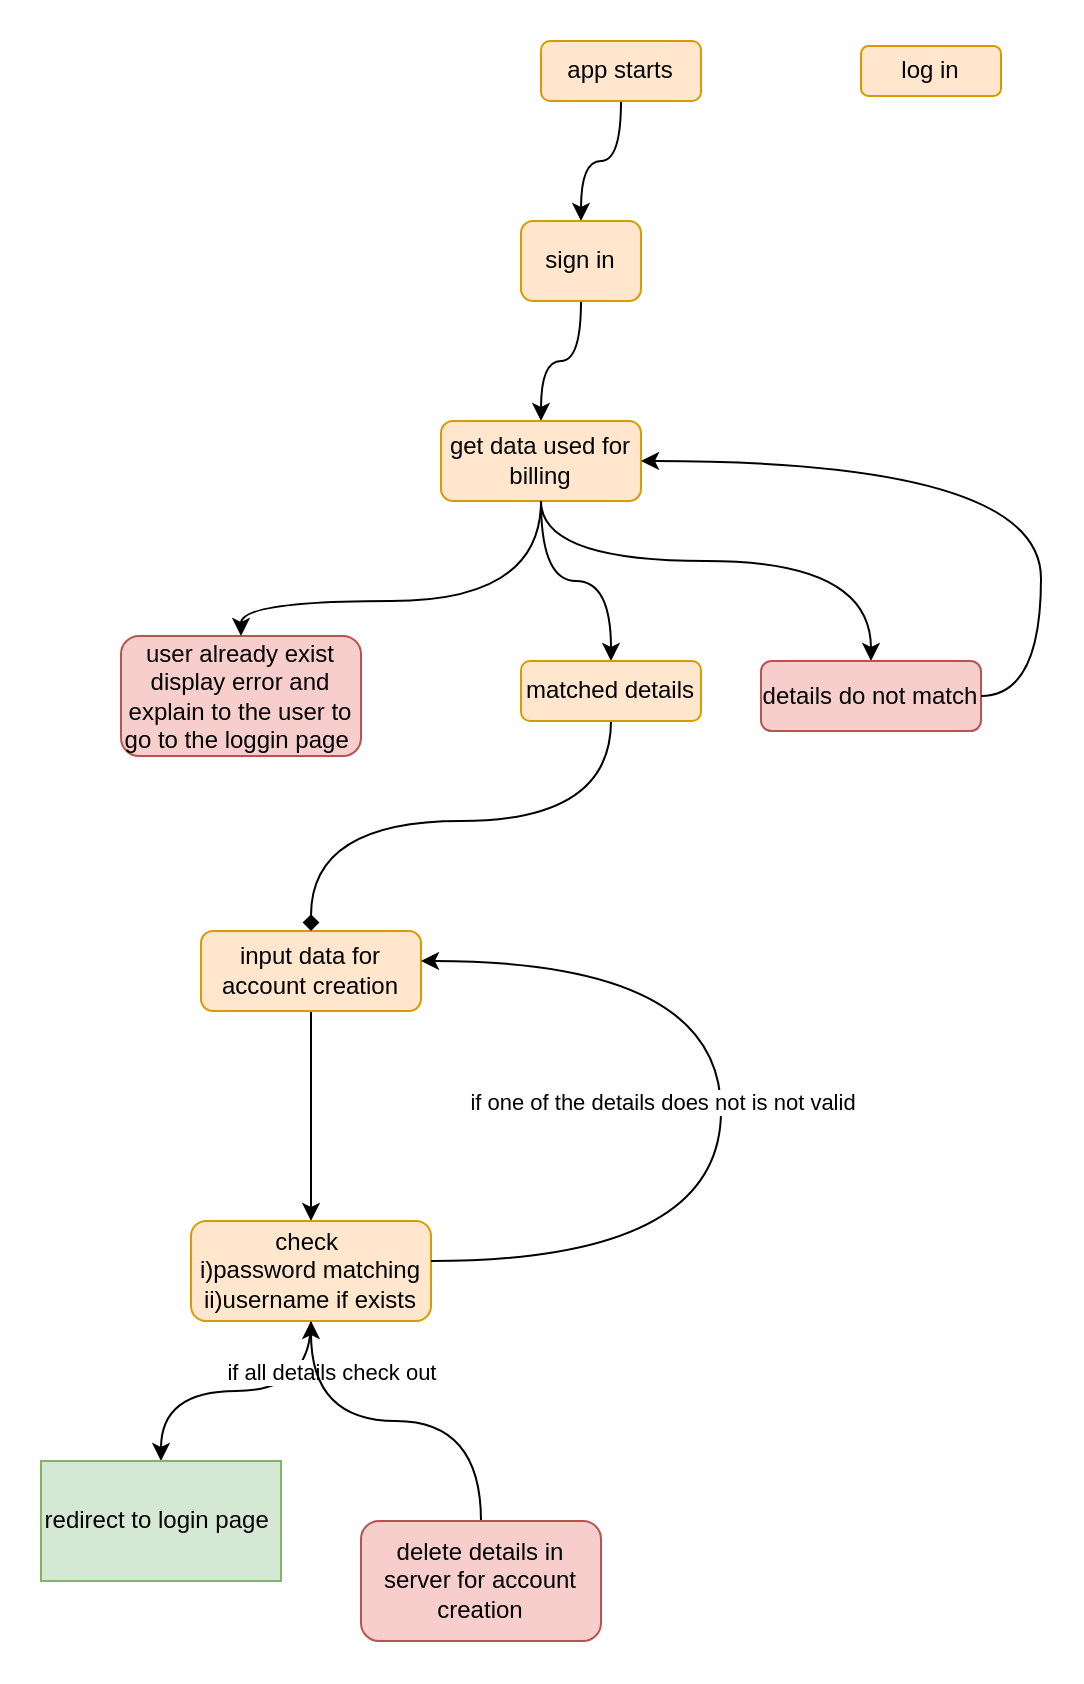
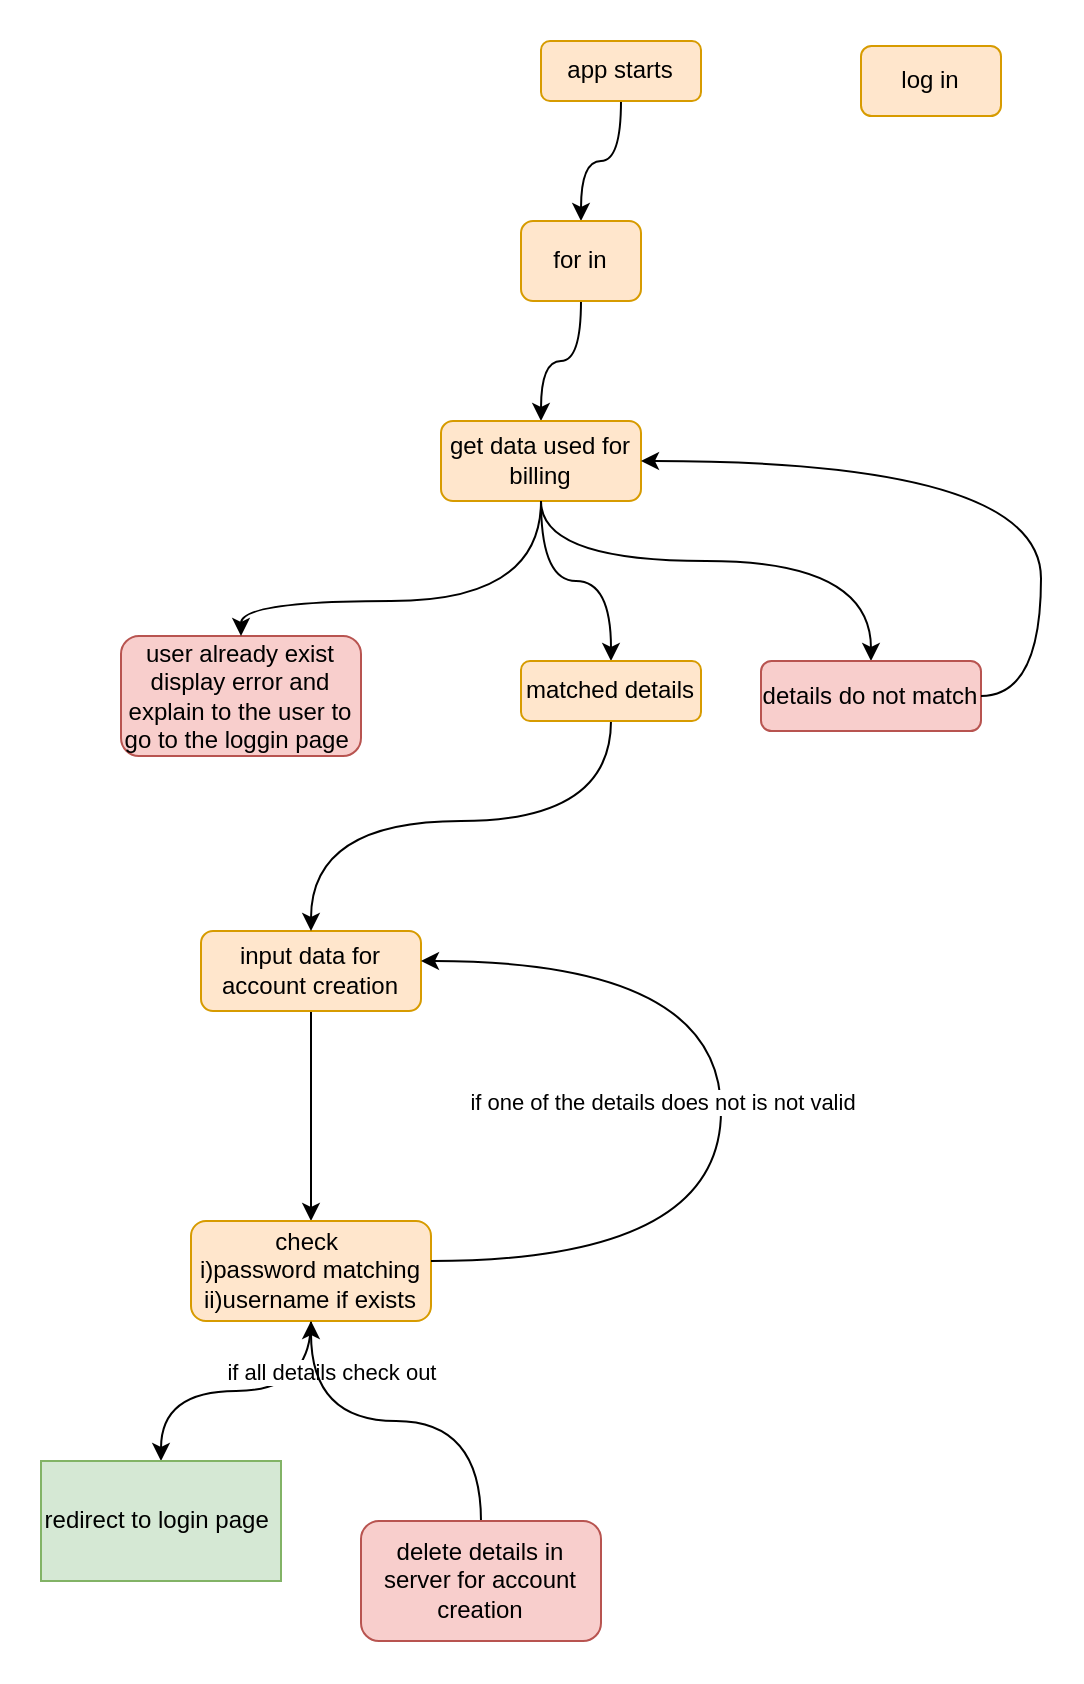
(931, 71) -> (931, 81)
(581, 261) -> (581, 261)
(311, 915) -> (311, 916)
